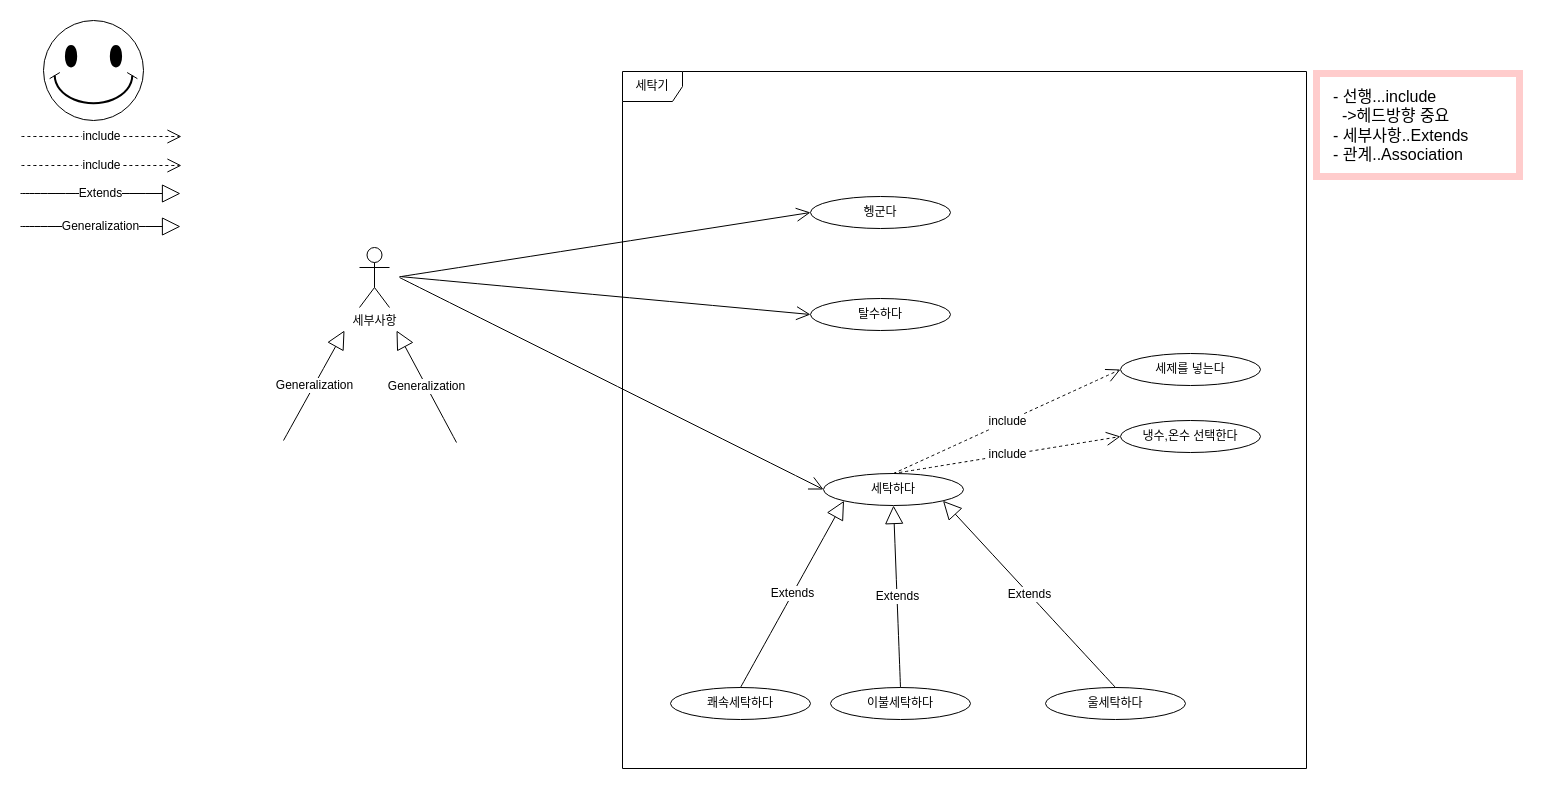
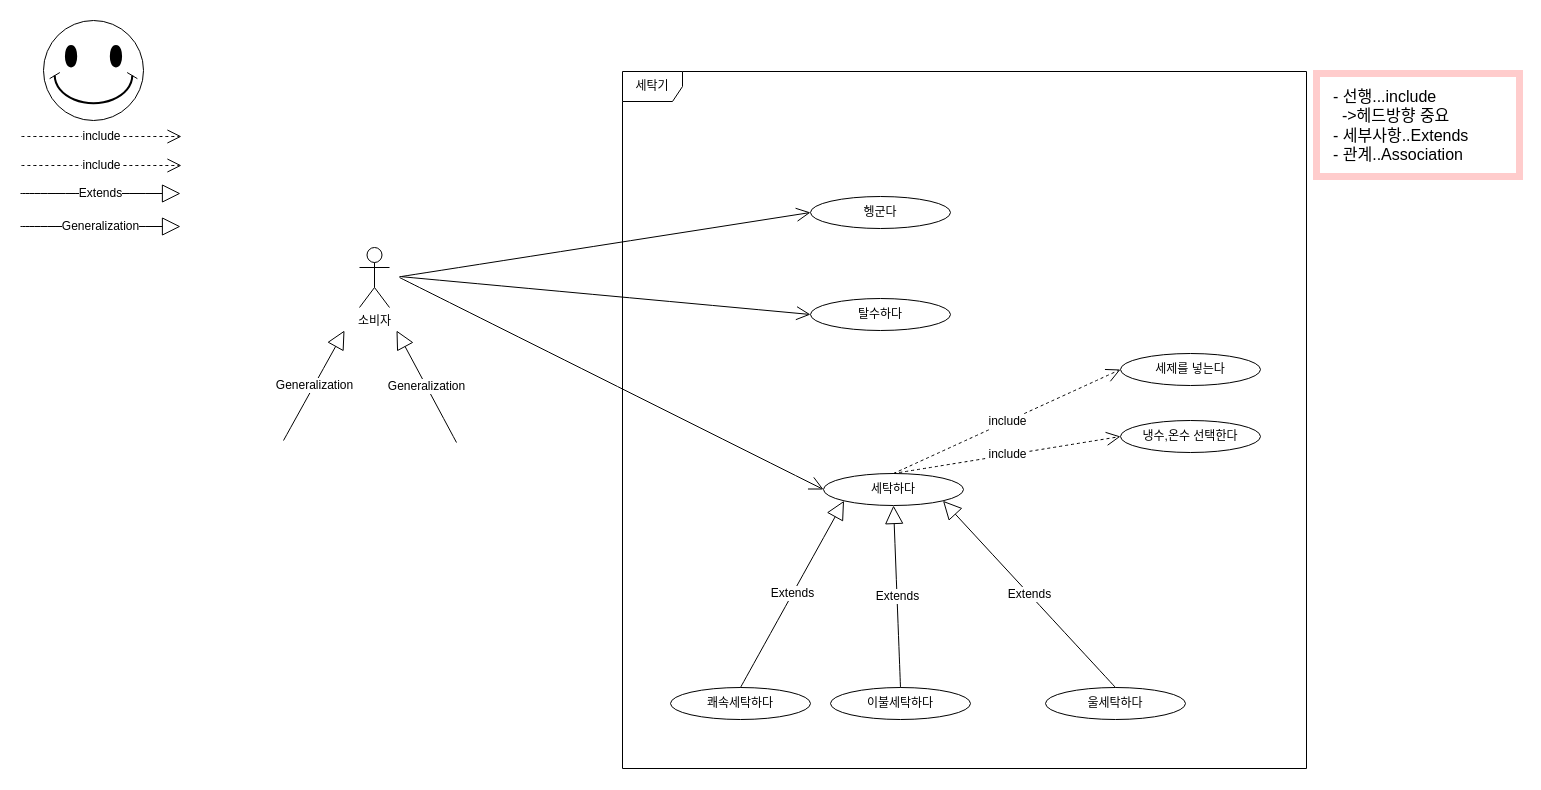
(375, 322) -> (375, 322)
